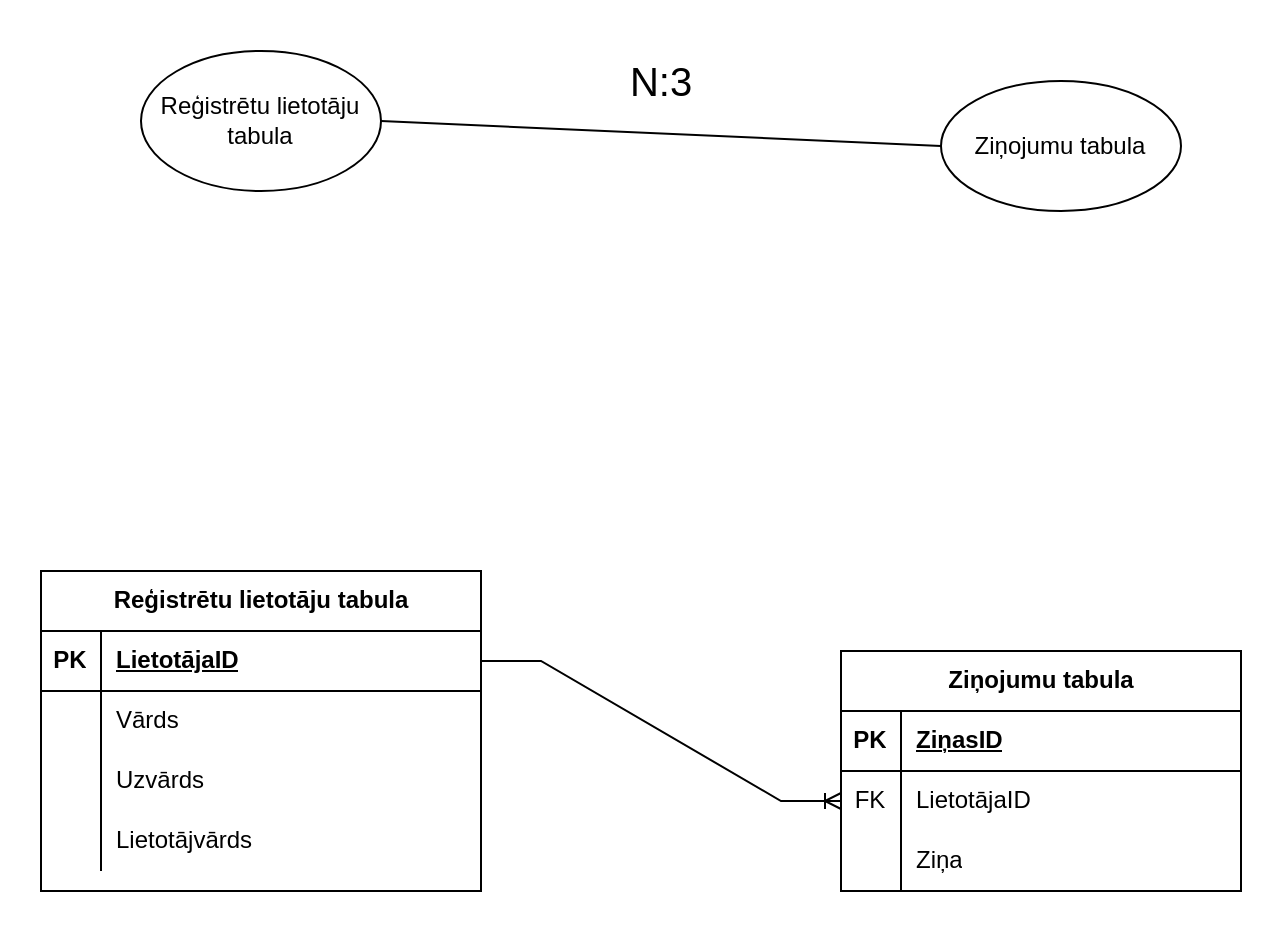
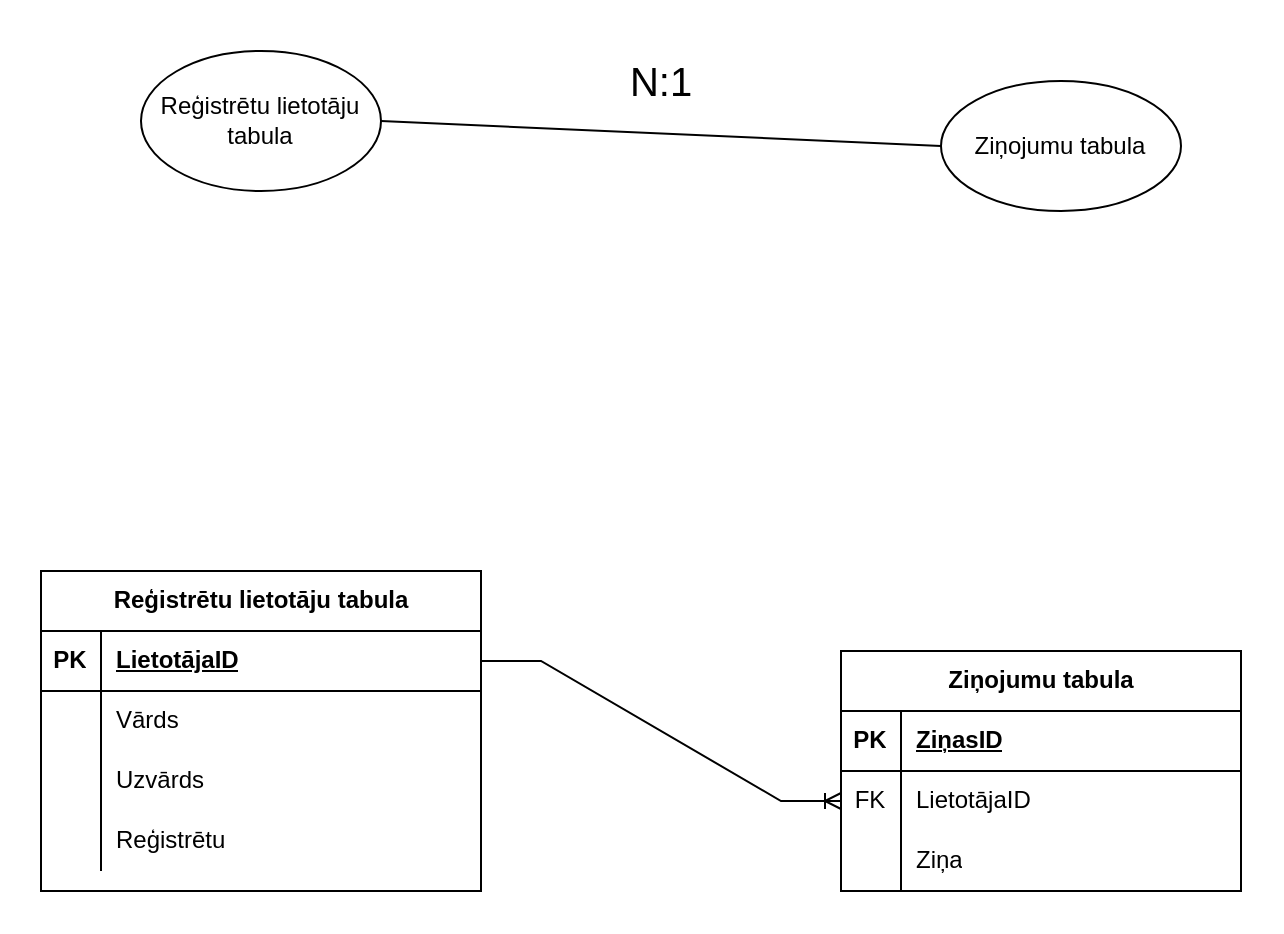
(662, 81) -> (662, 81)
(201, 841) -> (181, 841)
